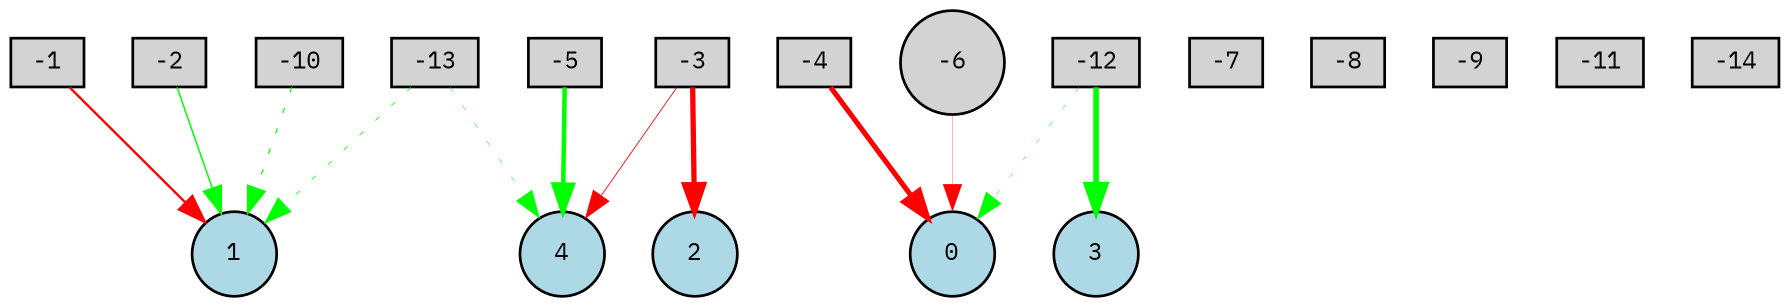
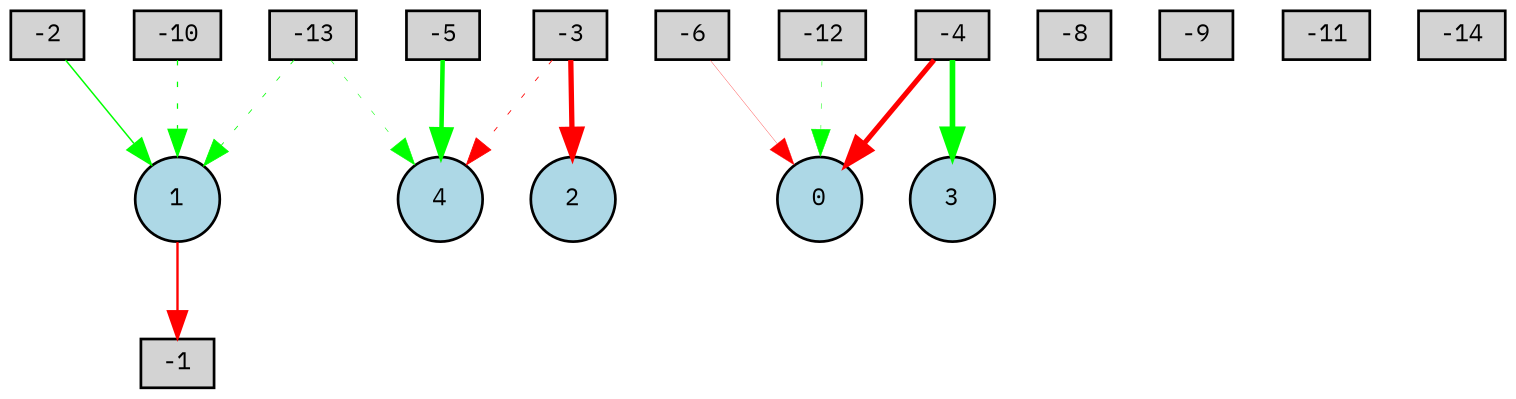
(952, 63) -> (692, 35)
(1226, 63) -> none
(1096, 136) -> (952, 94)
(639, 142) -> (518, 102)
(128, 145) -> (177, 277)
